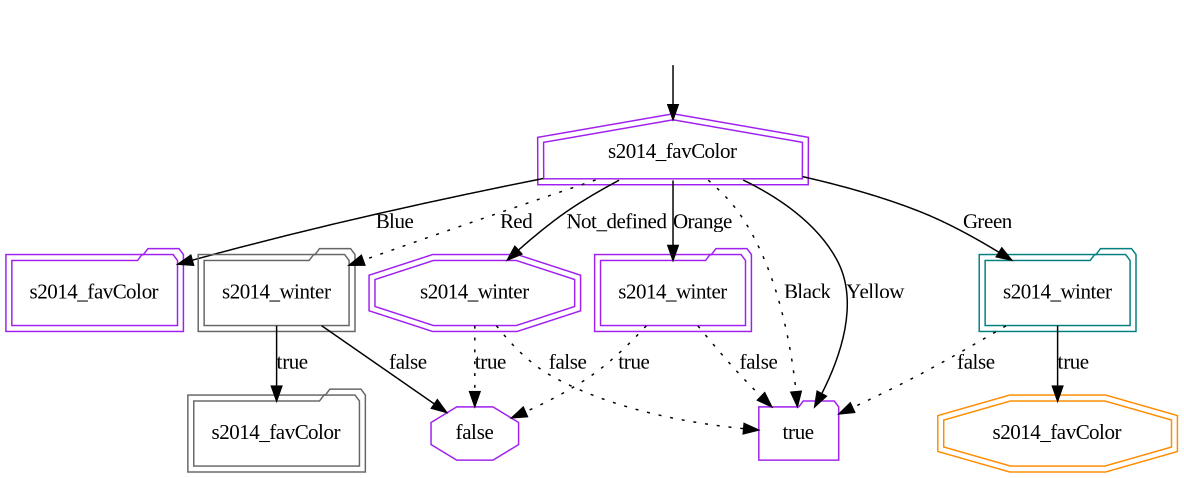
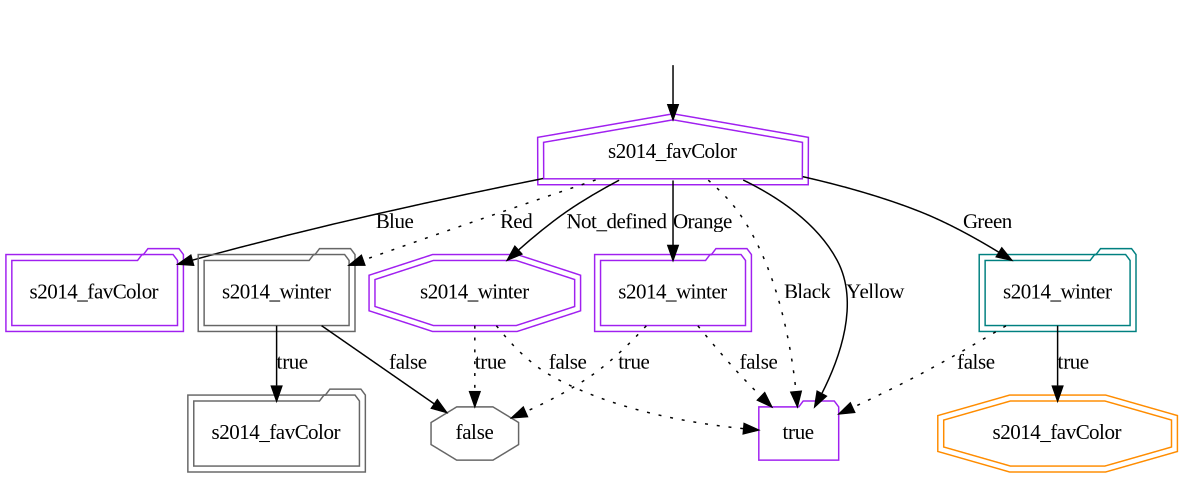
(475, 434) -> (475, 434)
